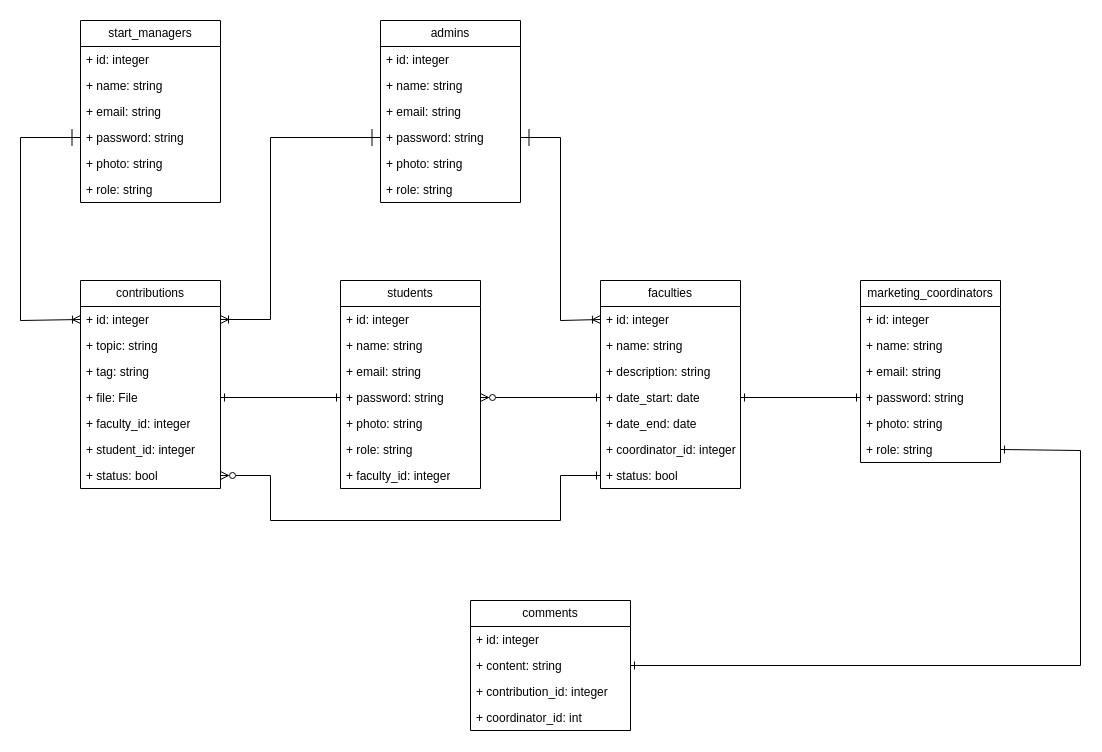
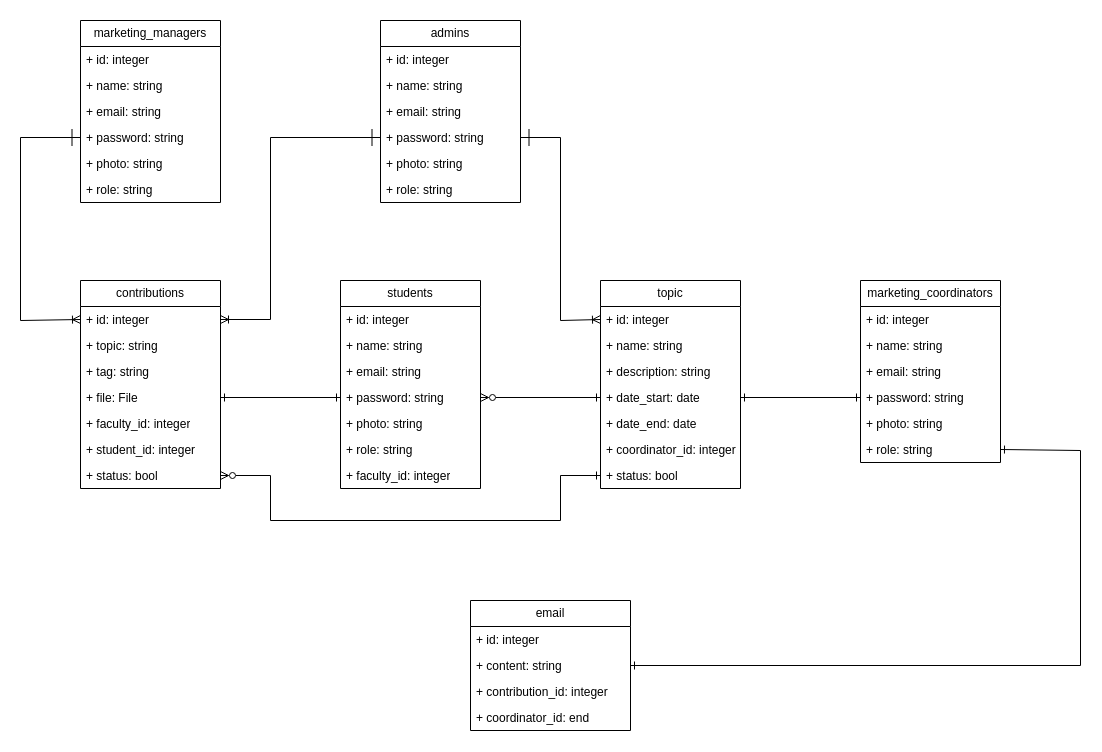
(151, 34) -> (151, 34)
(671, 294) -> (671, 294)
(551, 614) -> (551, 614)
(538, 719) -> (539, 719)
